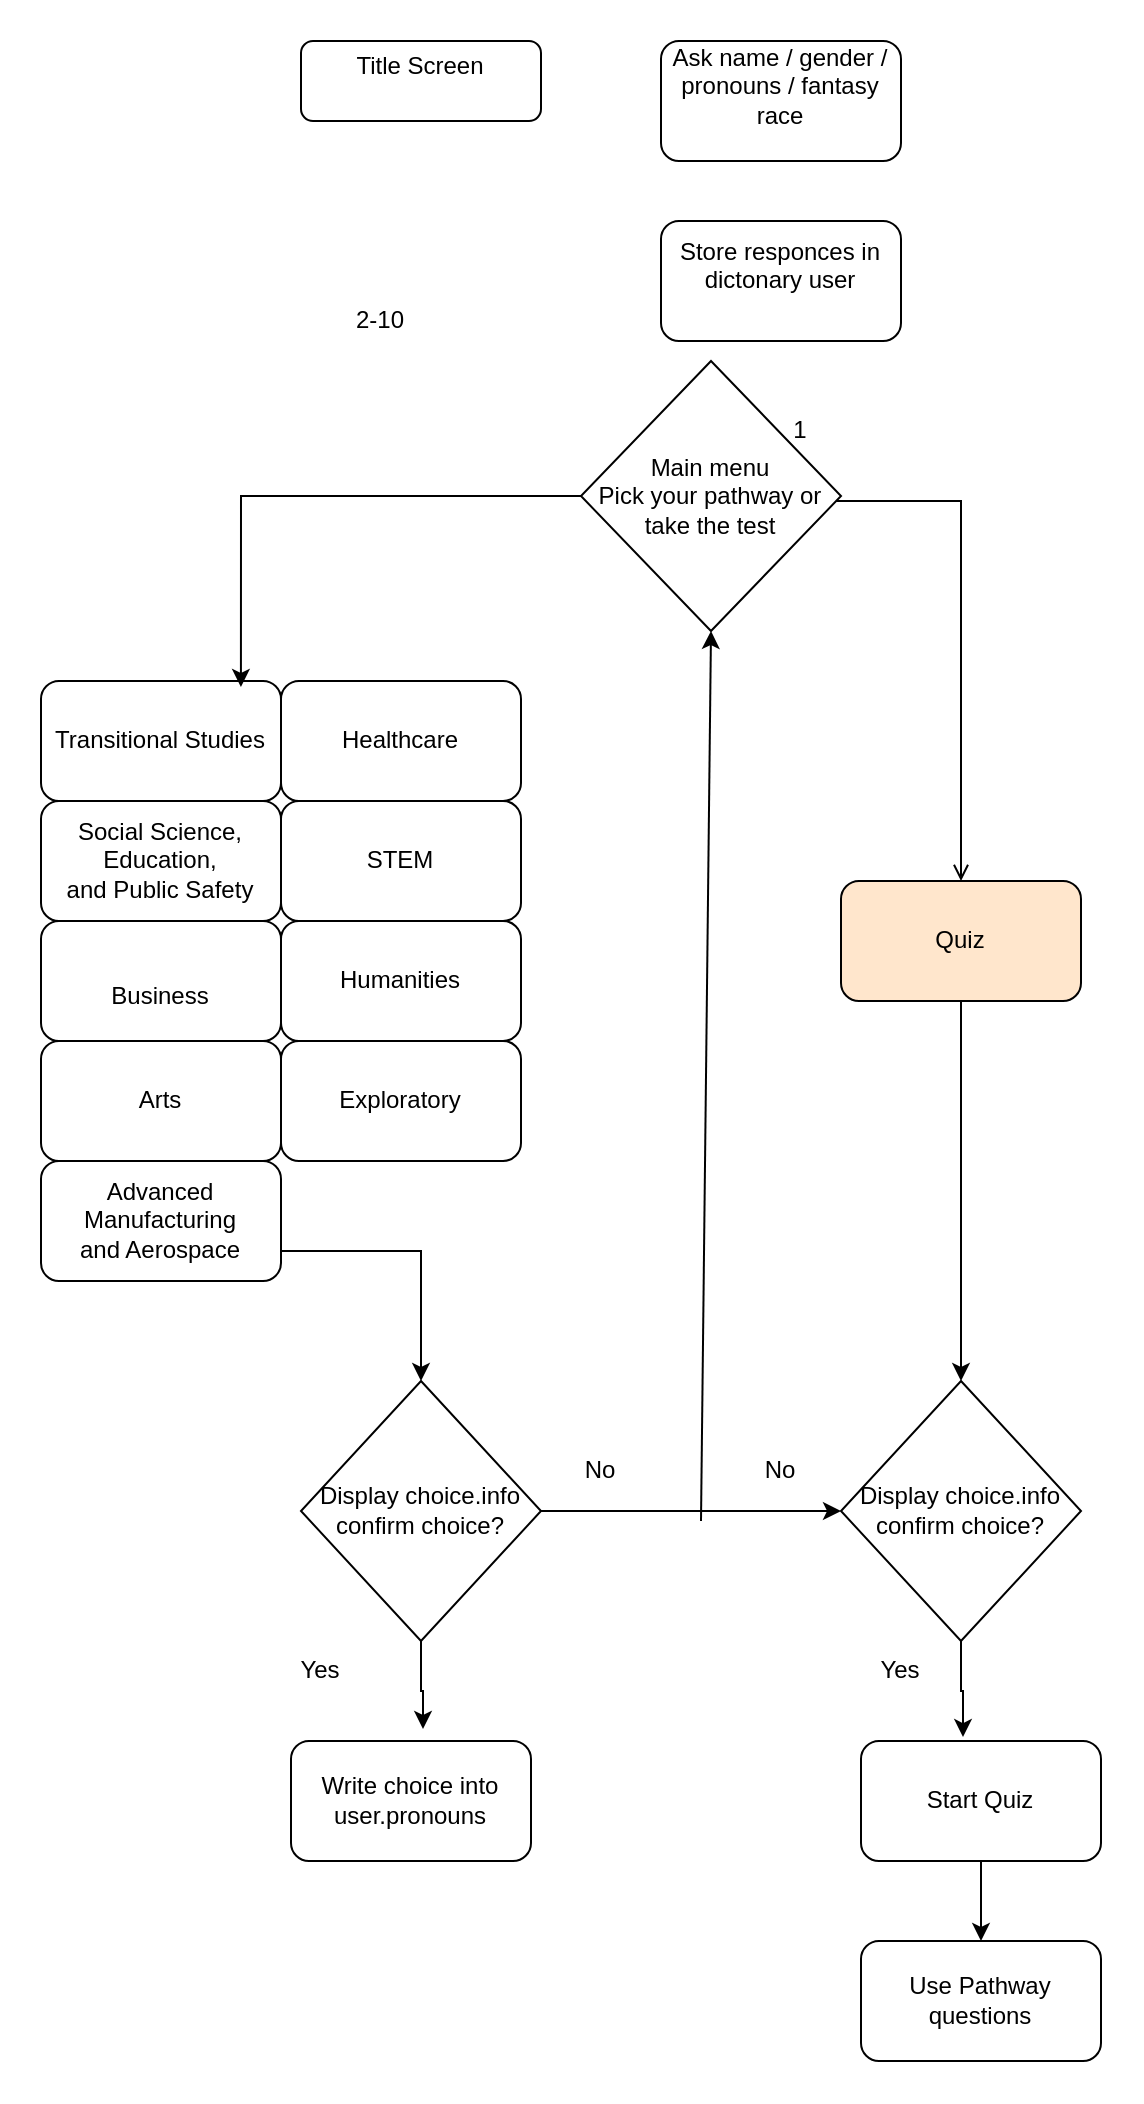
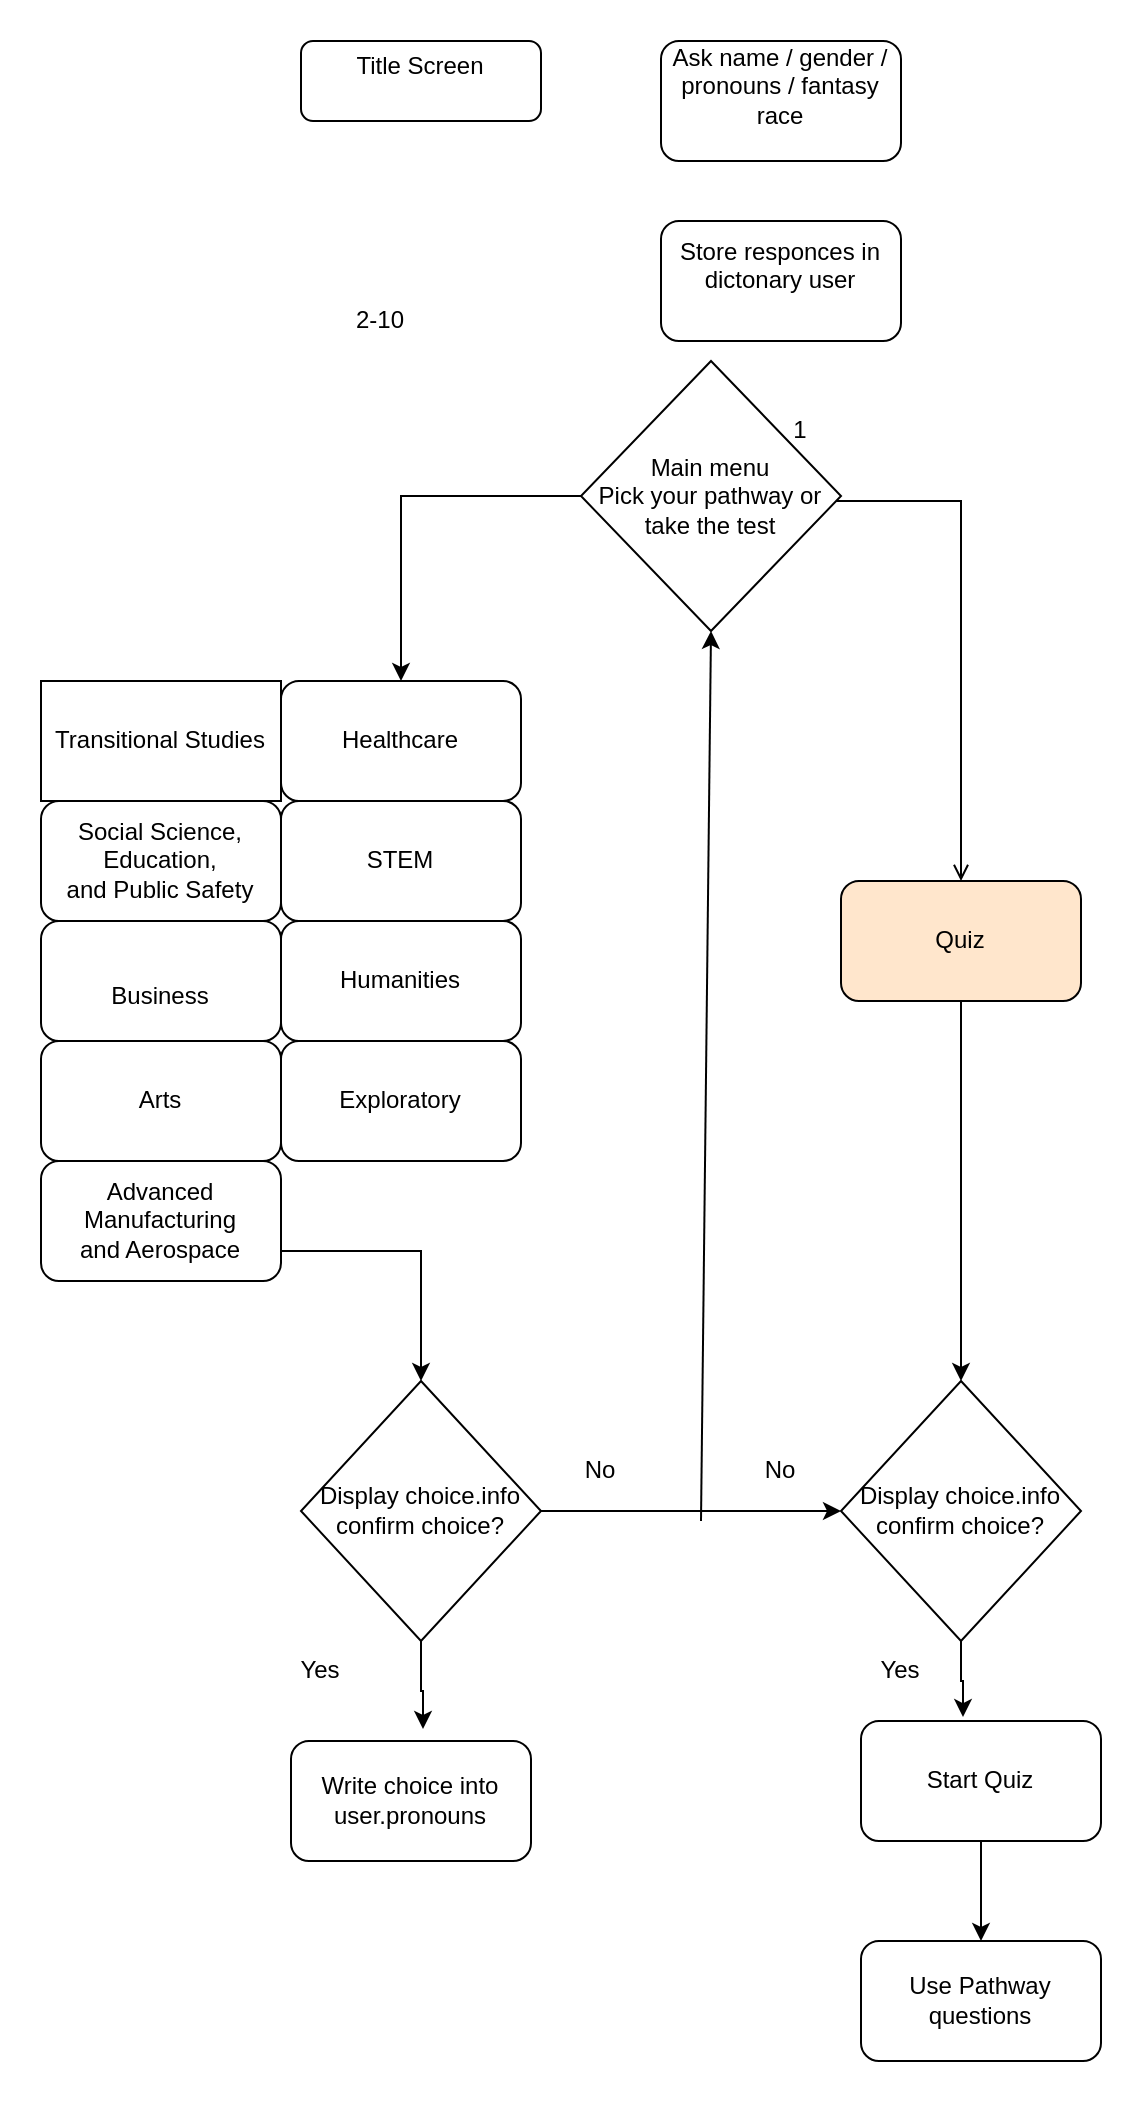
(241, 504) -> (401, 581)
(161, 741) -> (161, 741)
(981, 1801) -> (981, 1781)
